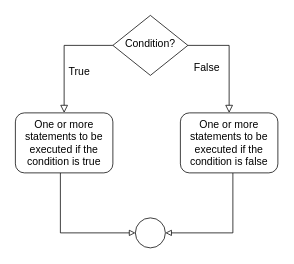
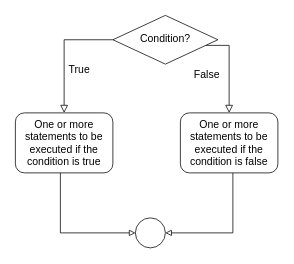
(150, 45) -> (165, 40)
